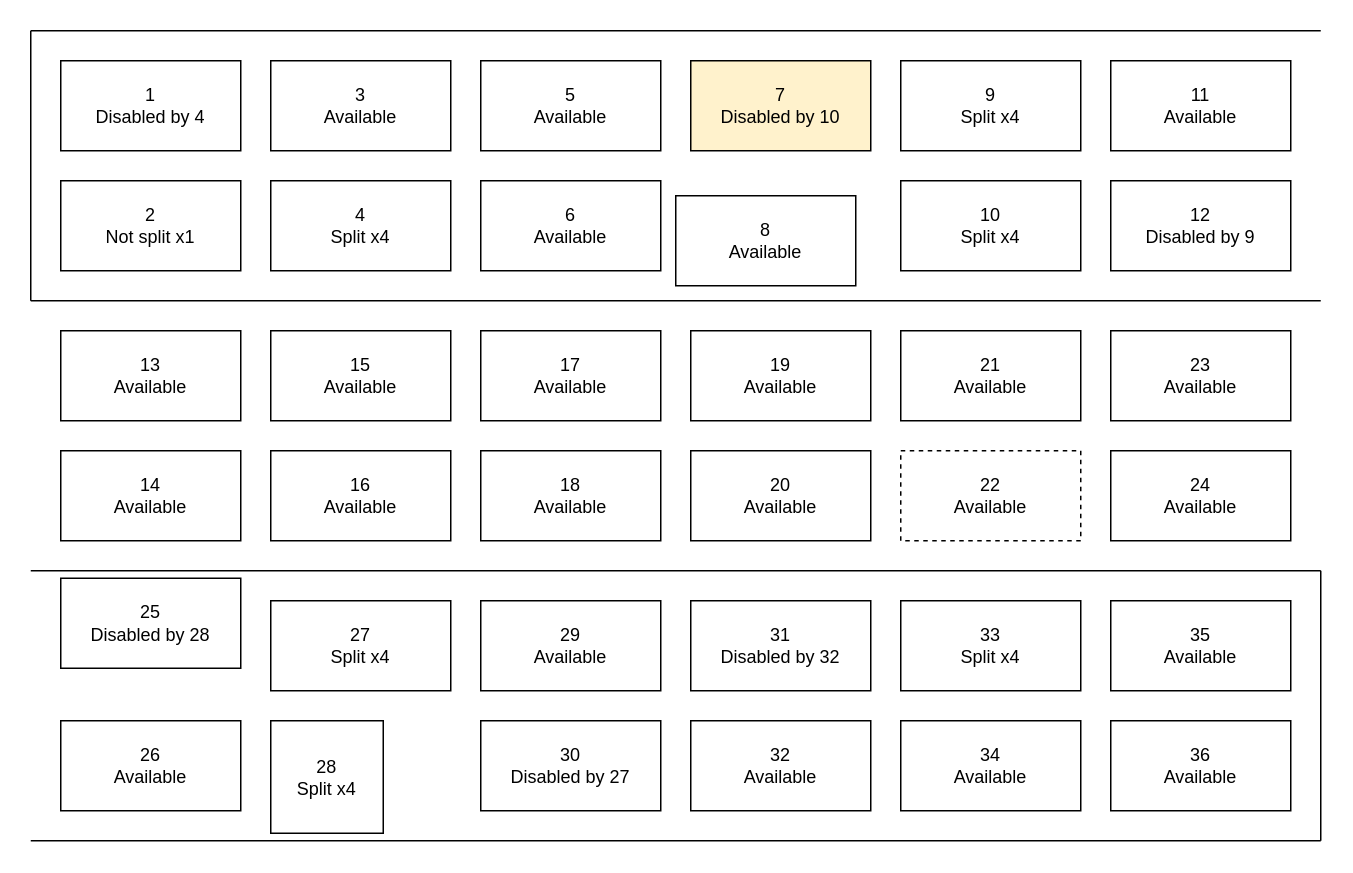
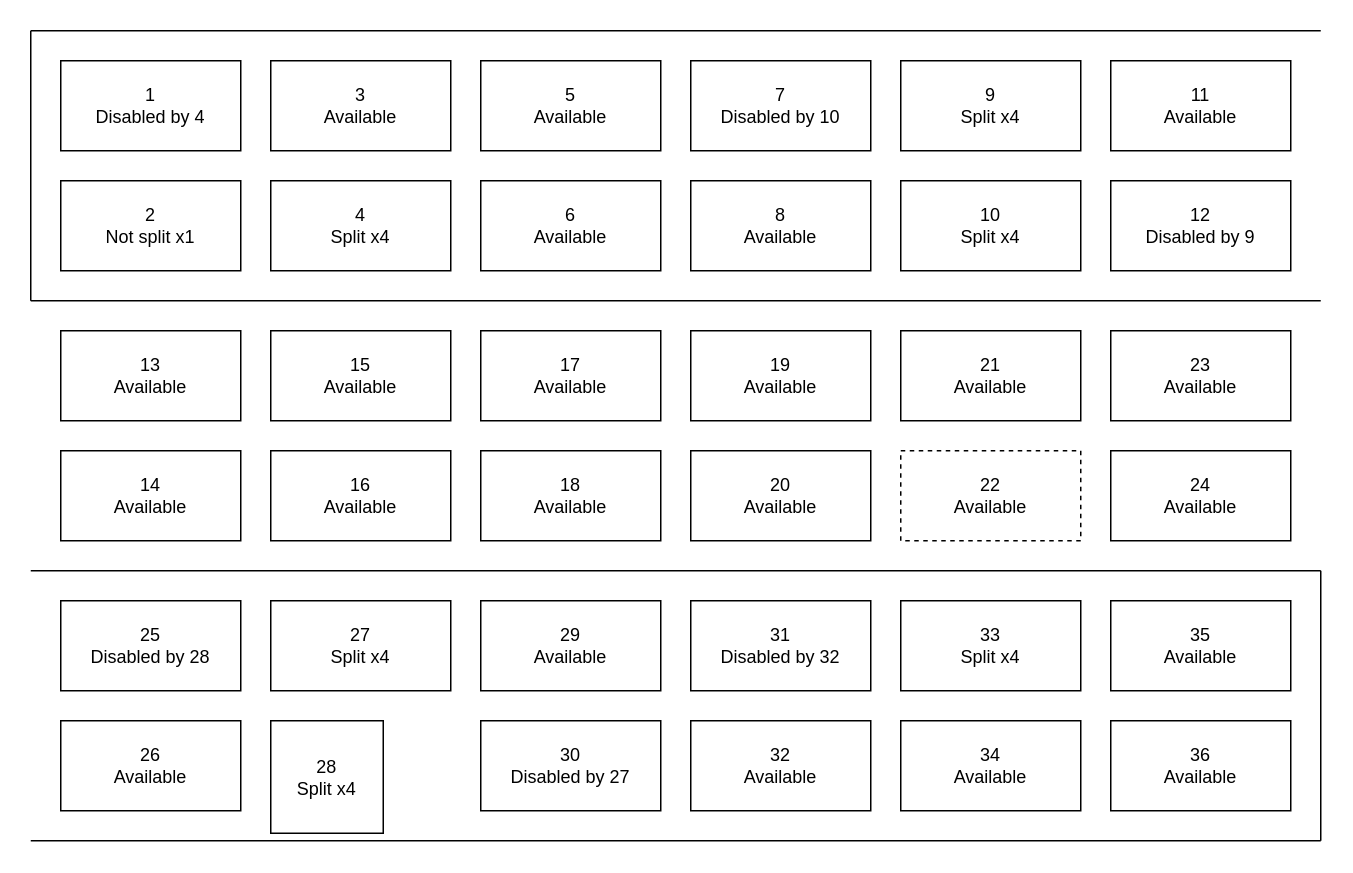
(781, 106) -> (781, 106)
(766, 241) -> (781, 226)
(151, 623) -> (151, 646)
